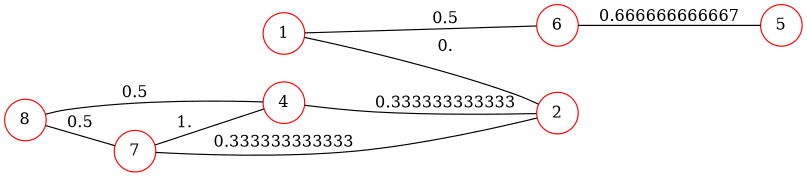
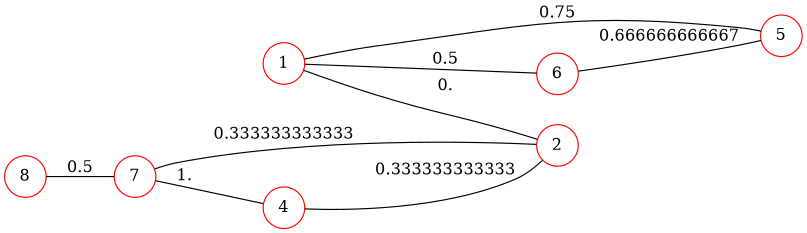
none -> (532, 25)
(154, 102) -> none
